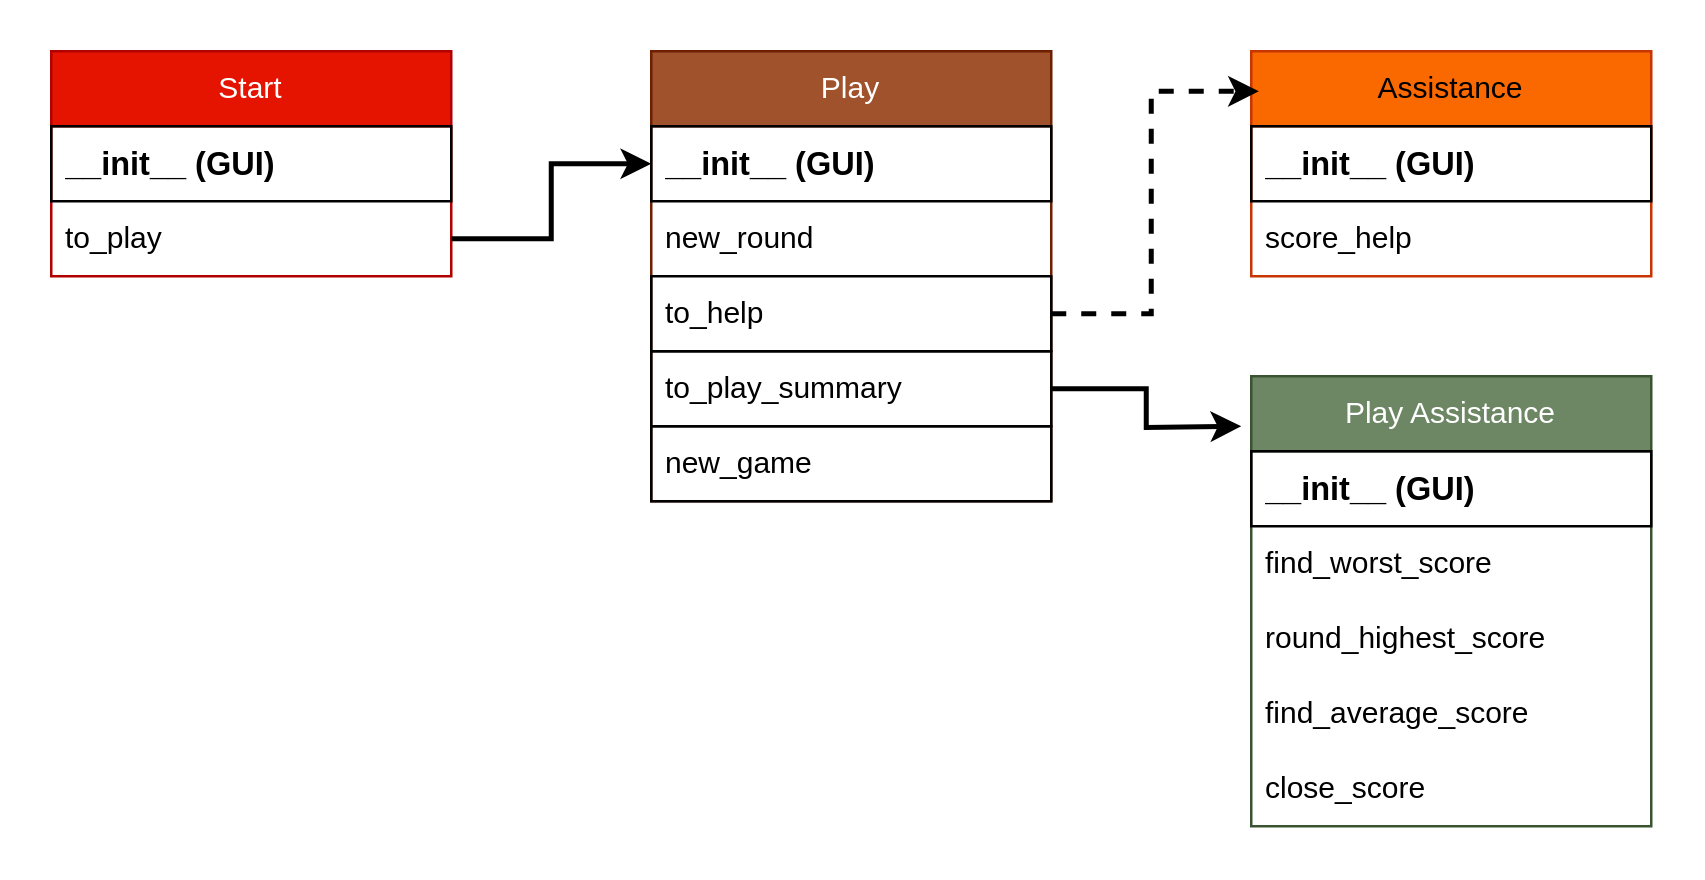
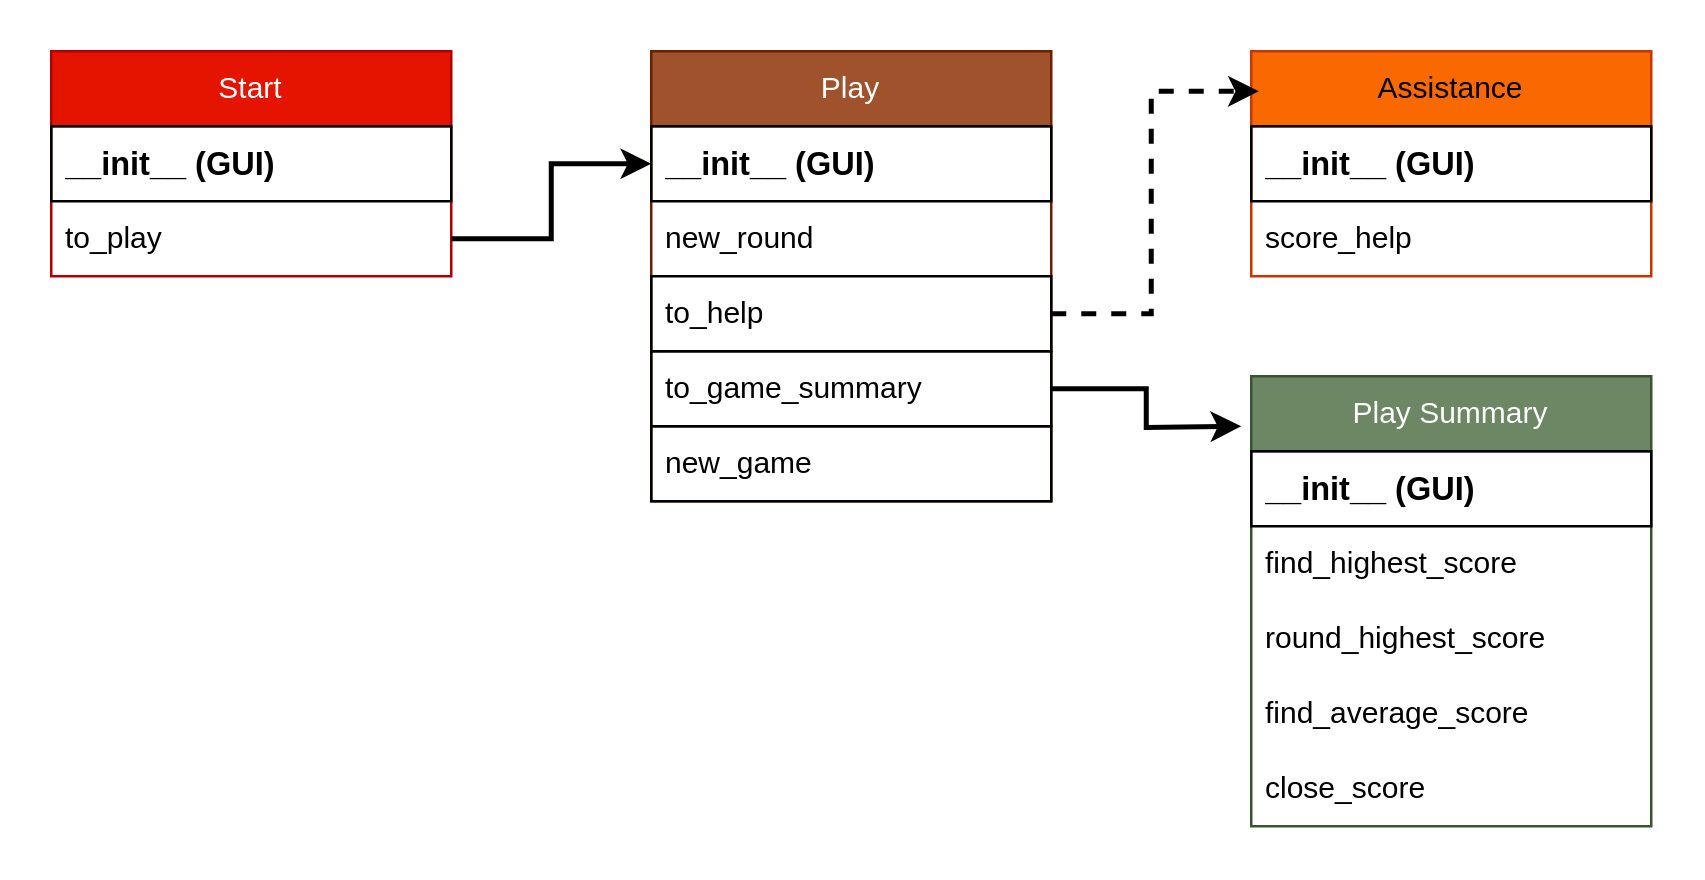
(788, 389) -> (792, 389)
(1451, 414) -> (1451, 414)
(1397, 564) -> (1410, 564)
